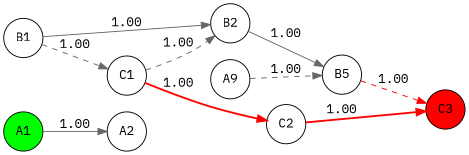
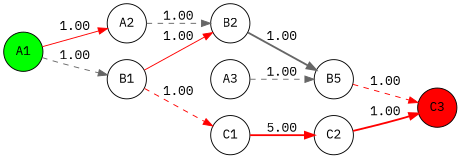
(122, 31) -> (175, 54)
(282, 47) -> (278, 49)
(71, 55) -> (175, 105)
(178, 58) -> (174, 23)
none -> (70, 66)
(230, 79) -> (230, 79)
(179, 83) -> (282, 128)
(70, 131) -> (70, 39)
